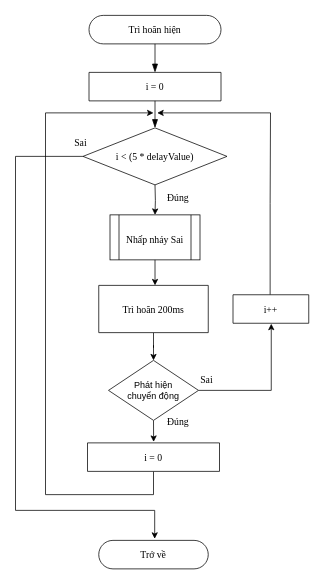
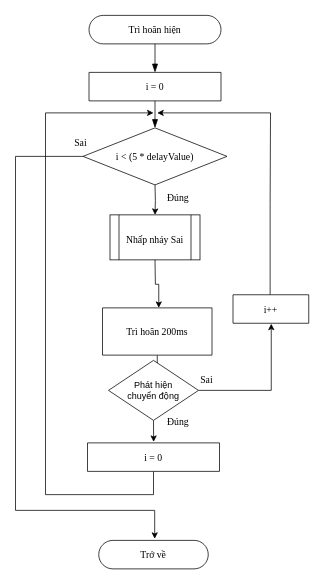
(153, 309) -> (157, 332)
